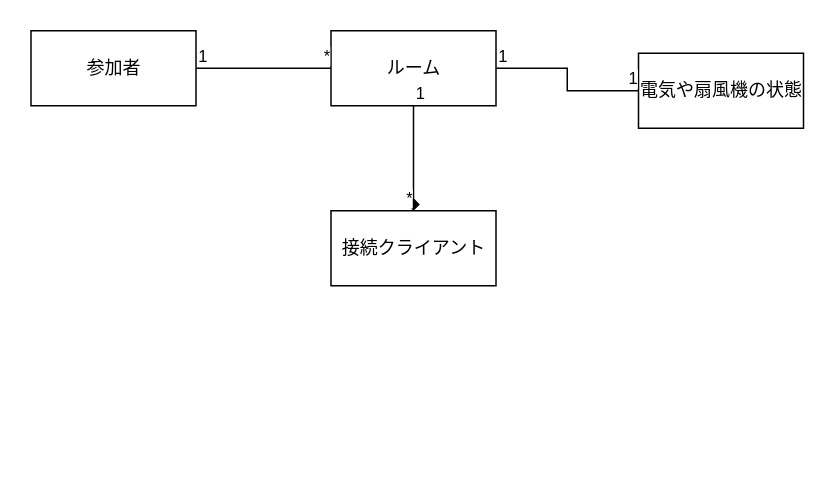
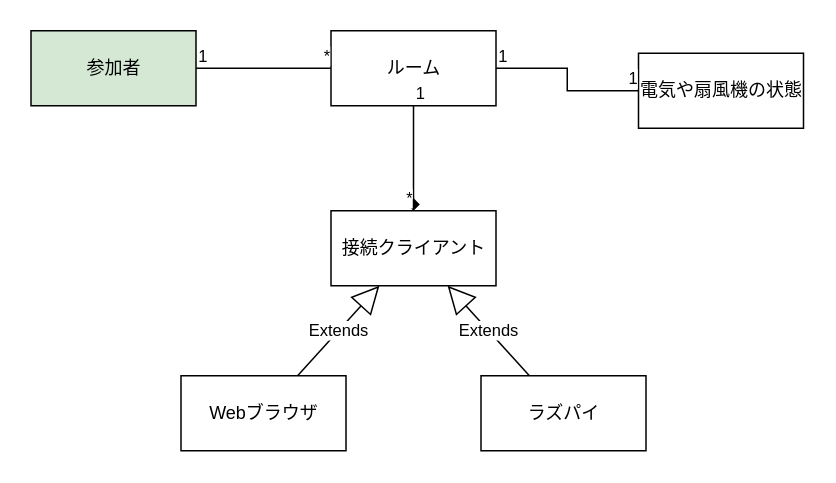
(113, 68) -> (113, 68)
none -> (329, 341)
none -> (497, 341)
none -> (263, 413)
none -> (563, 413)
